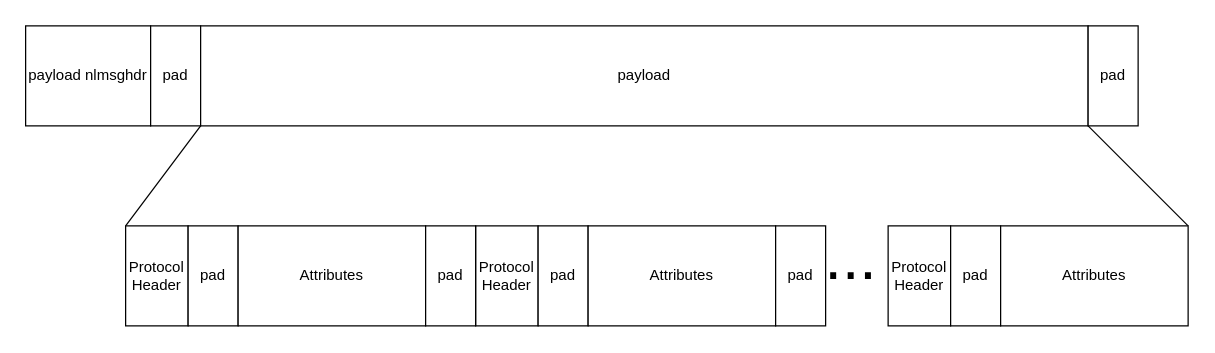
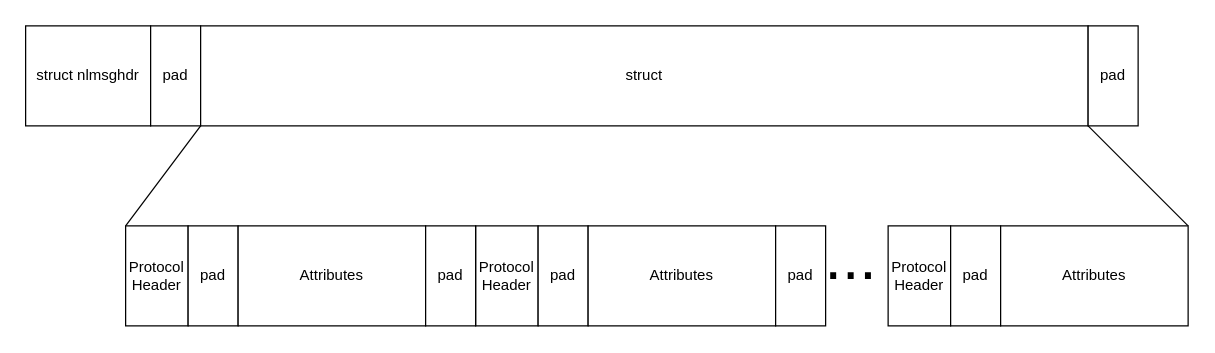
(88, 76) -> (88, 76)
(644, 76) -> (644, 76)
